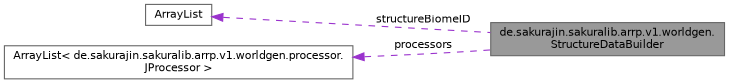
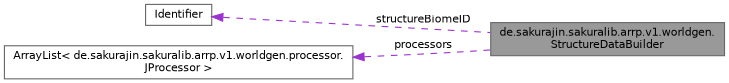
(179, 15) -> (179, 15)
